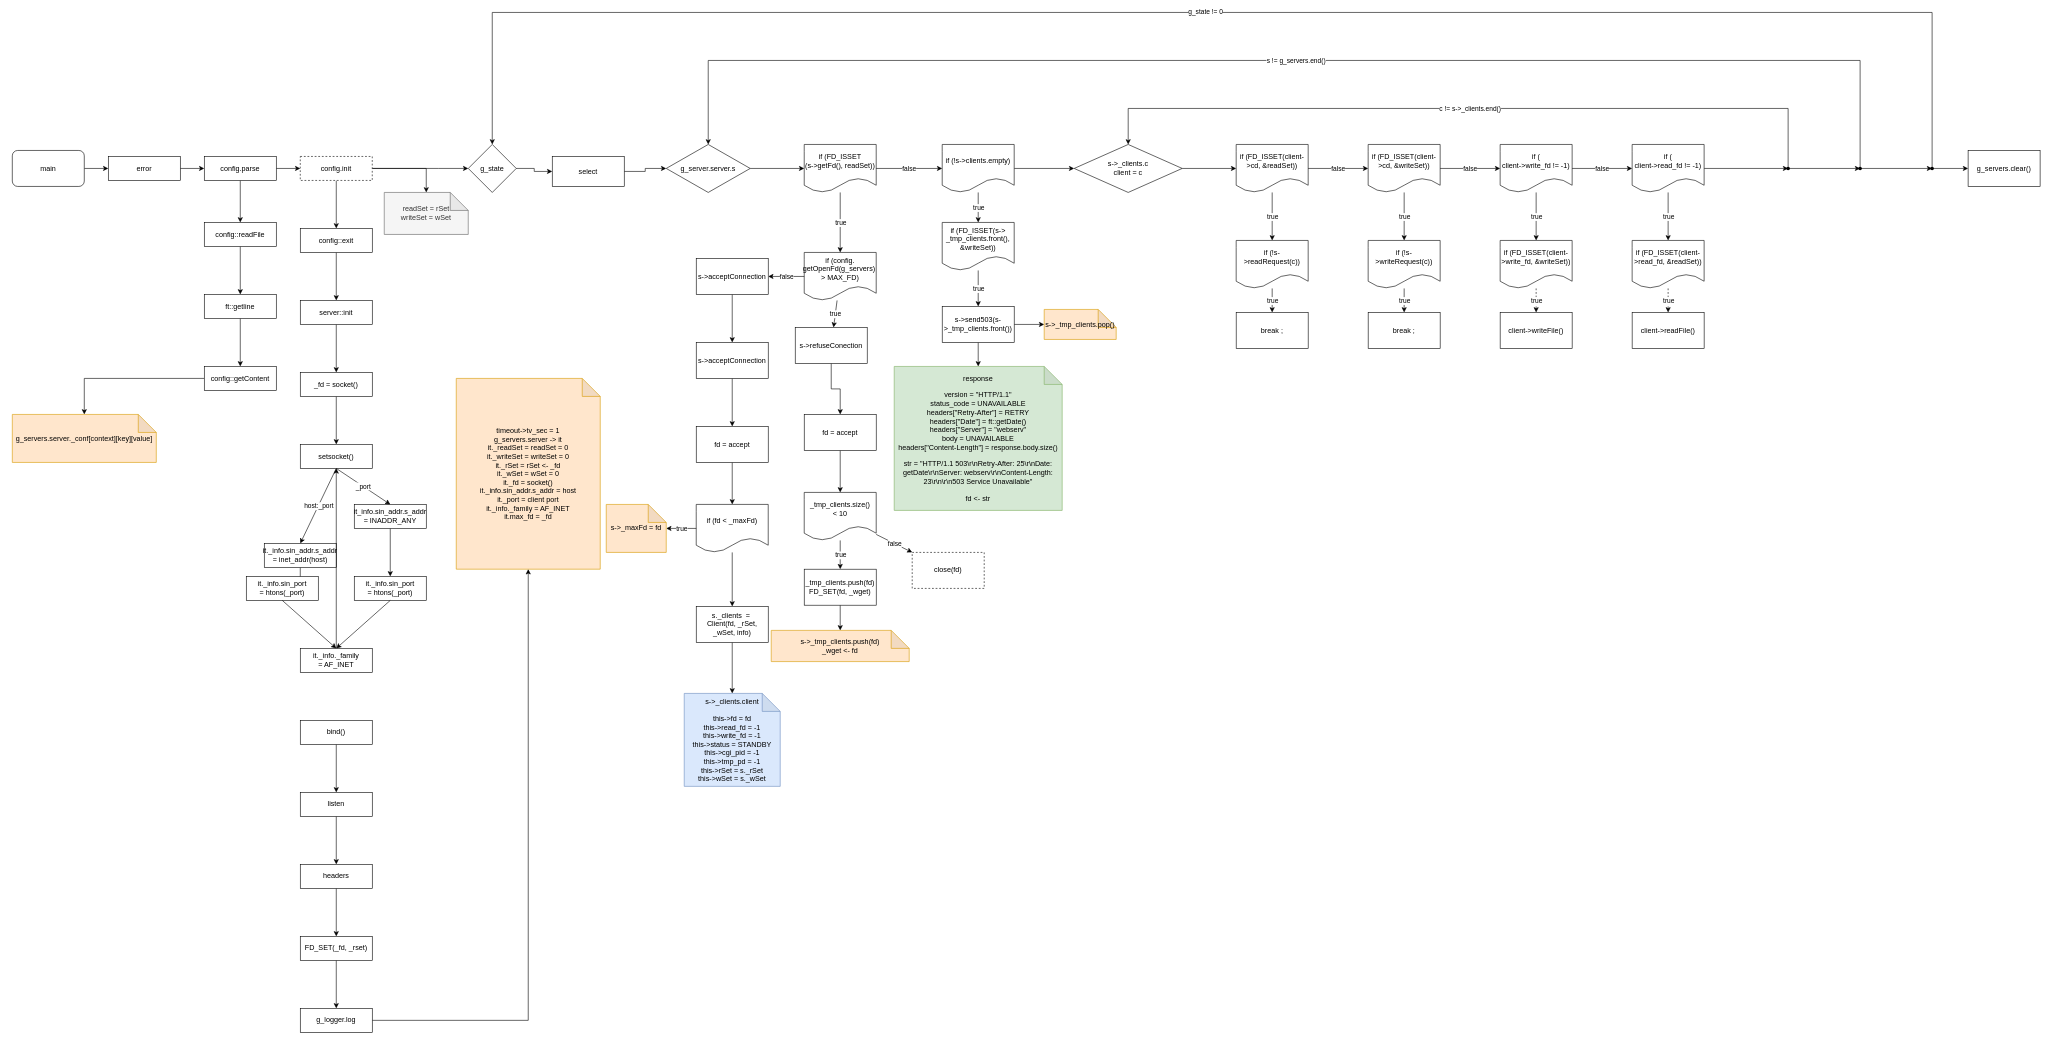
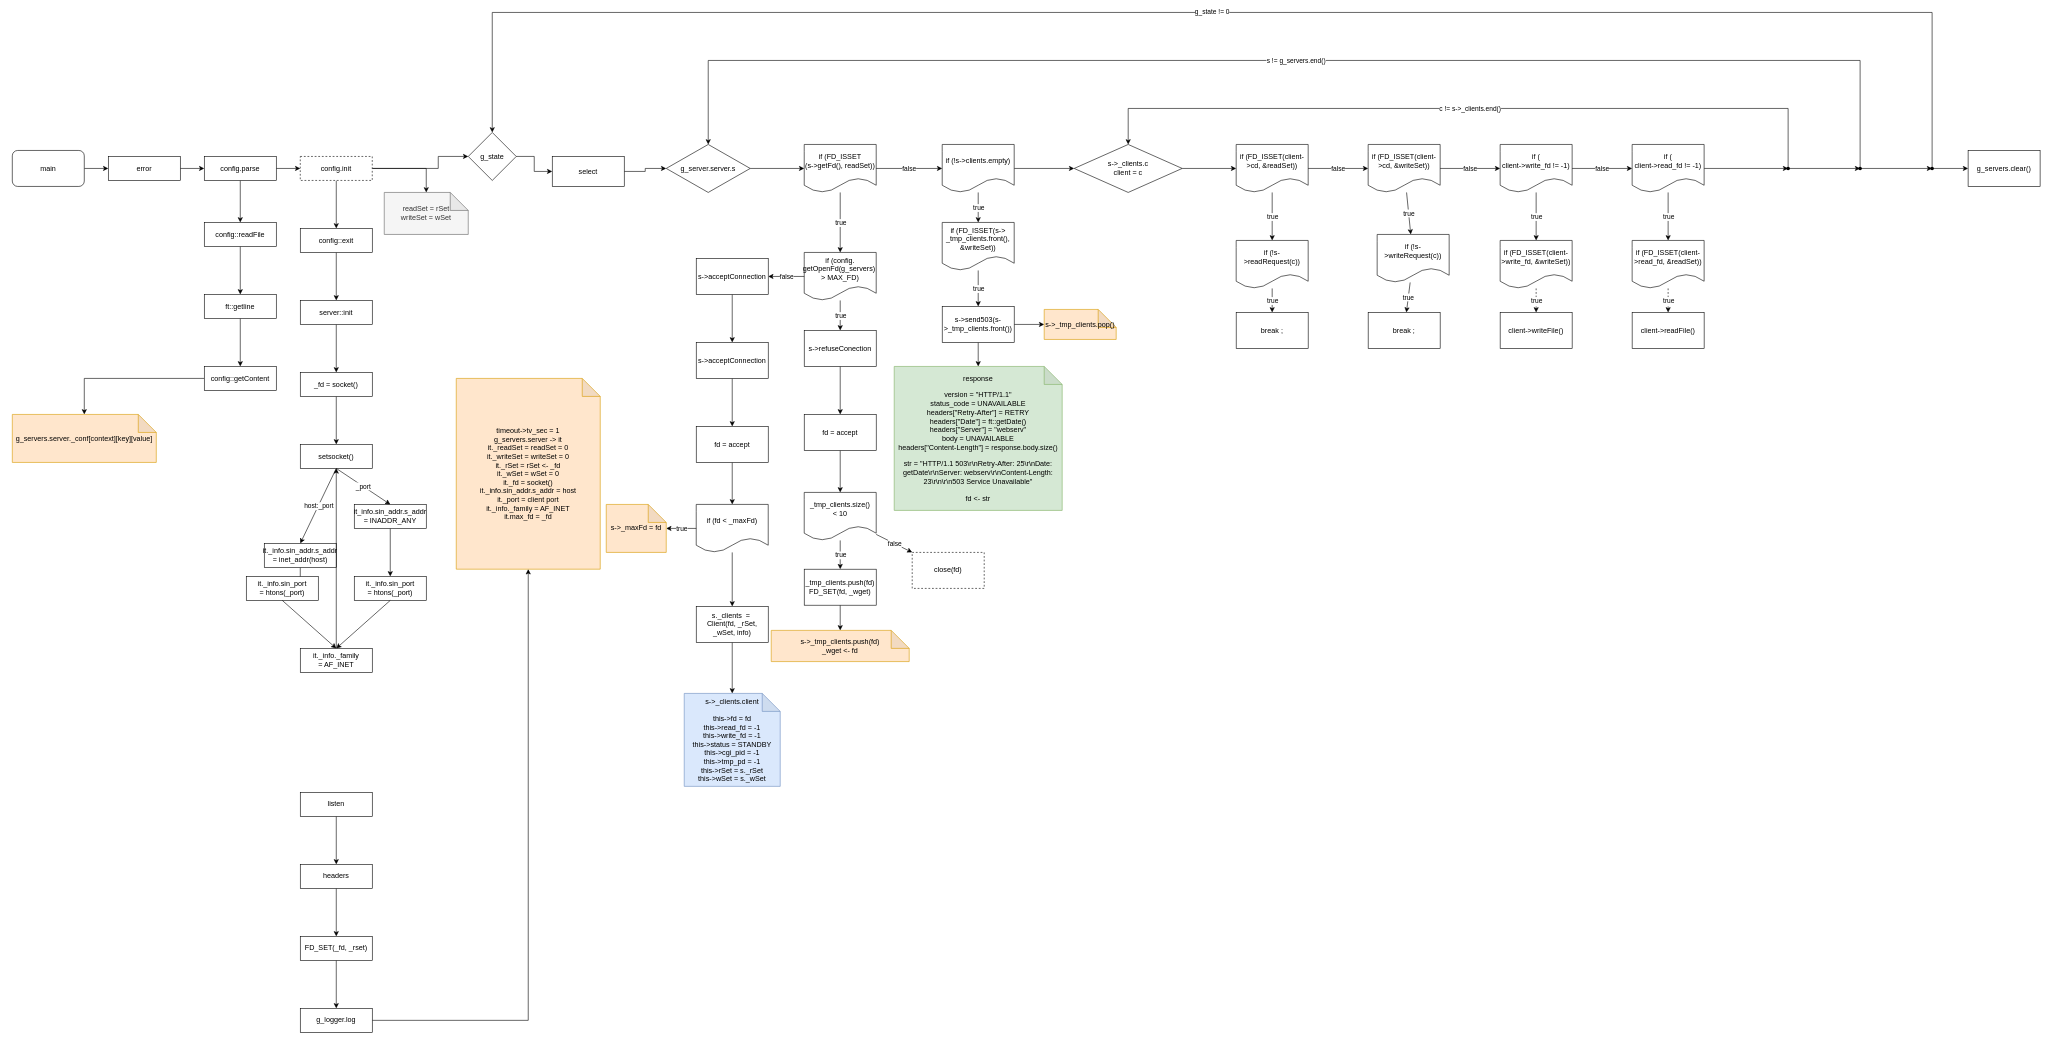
(492, 168) -> (492, 156)
(1404, 264) -> (1413, 258)
(831, 345) -> (840, 348)
(336, 732) -> none
(336, 786) -> none
